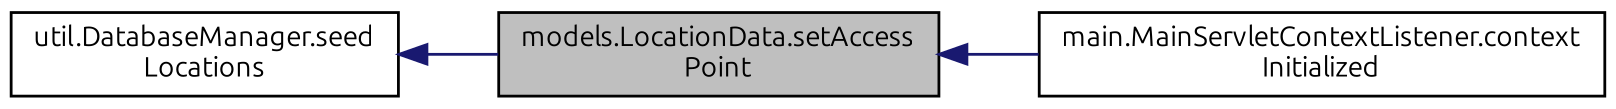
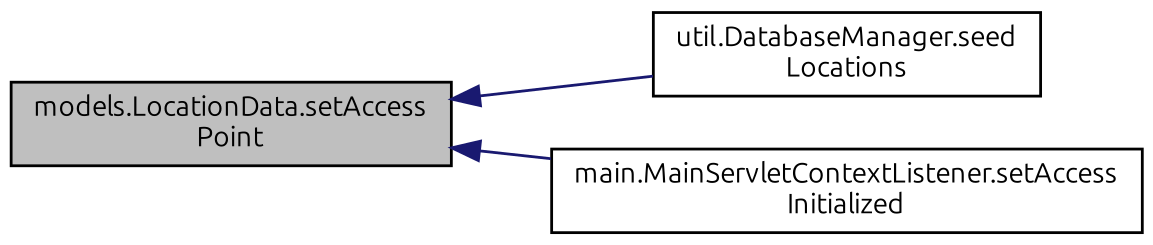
(463, 54) -> (566, 86)
(1322, 54) -> (847, 191)
